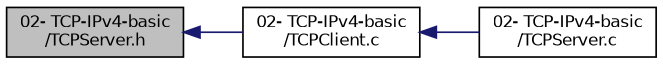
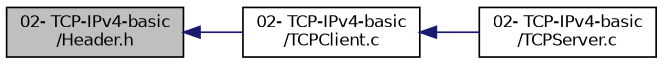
(95, 32) -> (95, 32)
